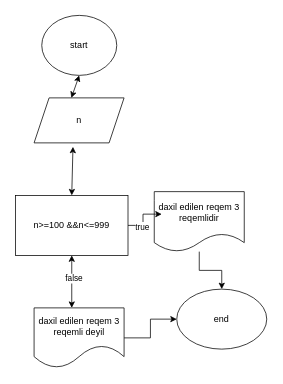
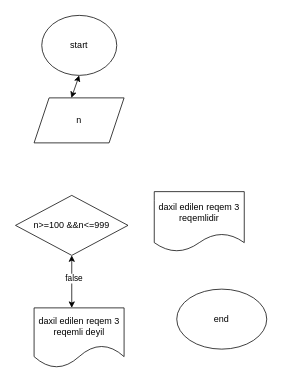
(72, 172) -> none
(143, 223) -> none
(72, 225) -> (72, 225)
(207, 270) -> none
(150, 329) -> none
